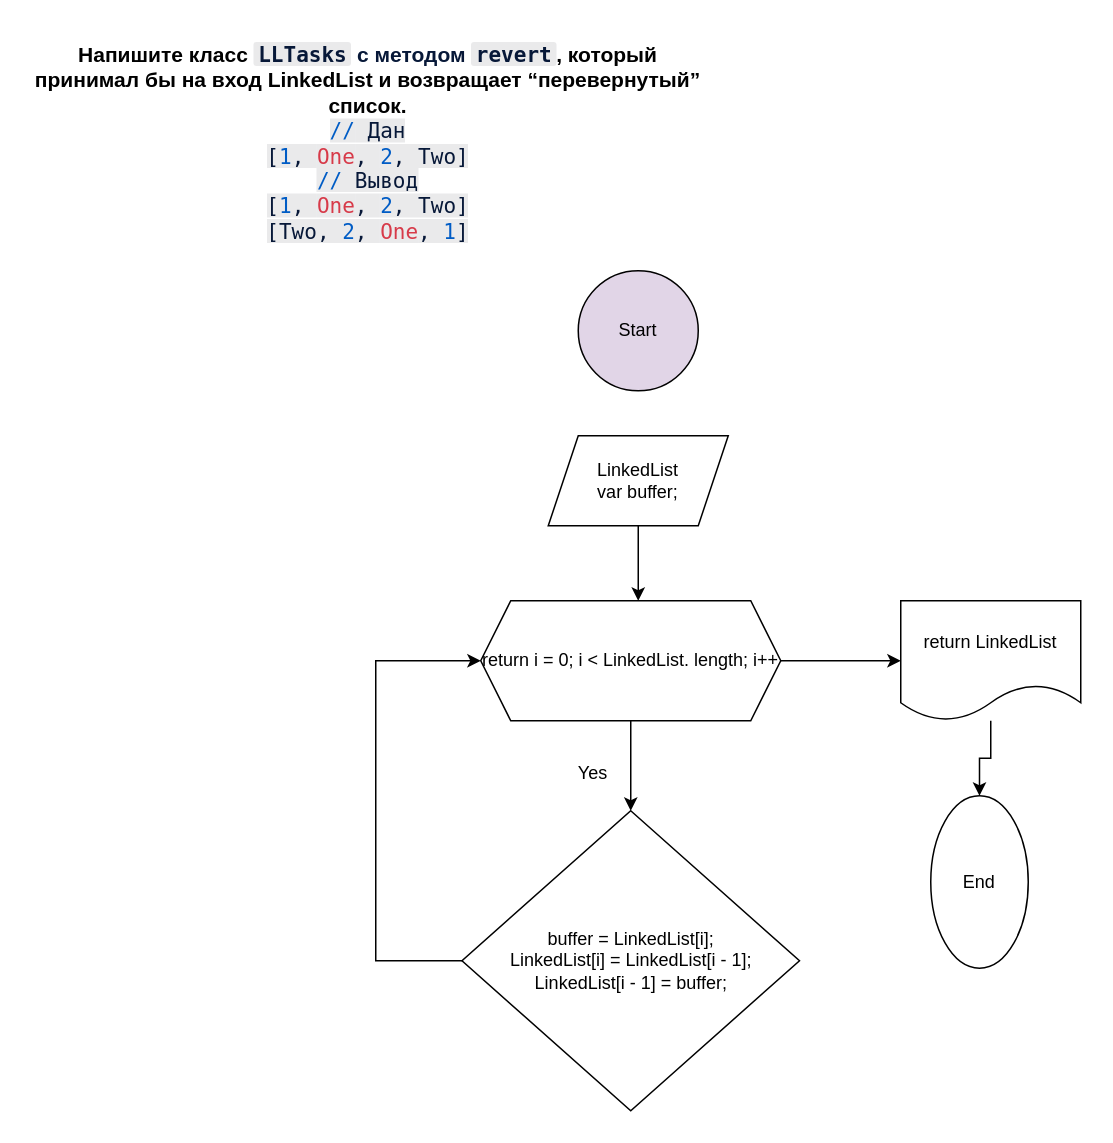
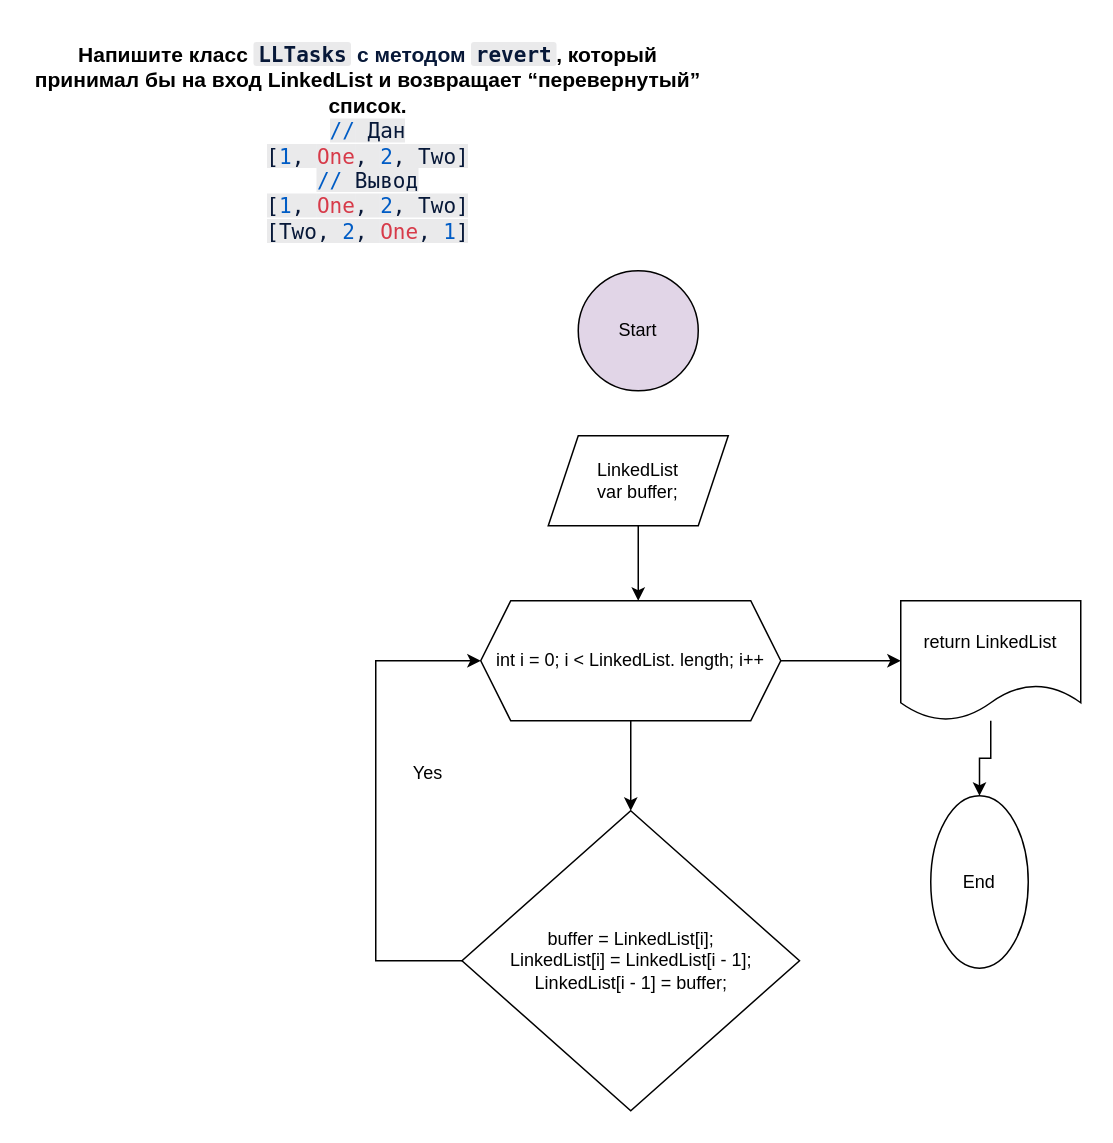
(631, 661) -> (631, 661)
(593, 773) -> (428, 773)
